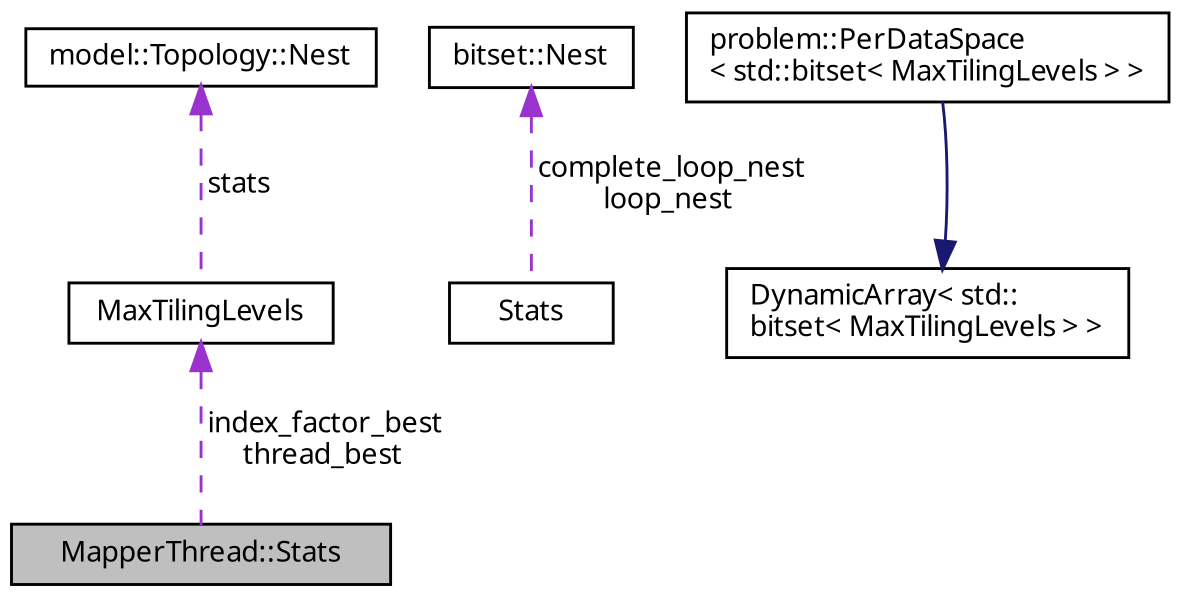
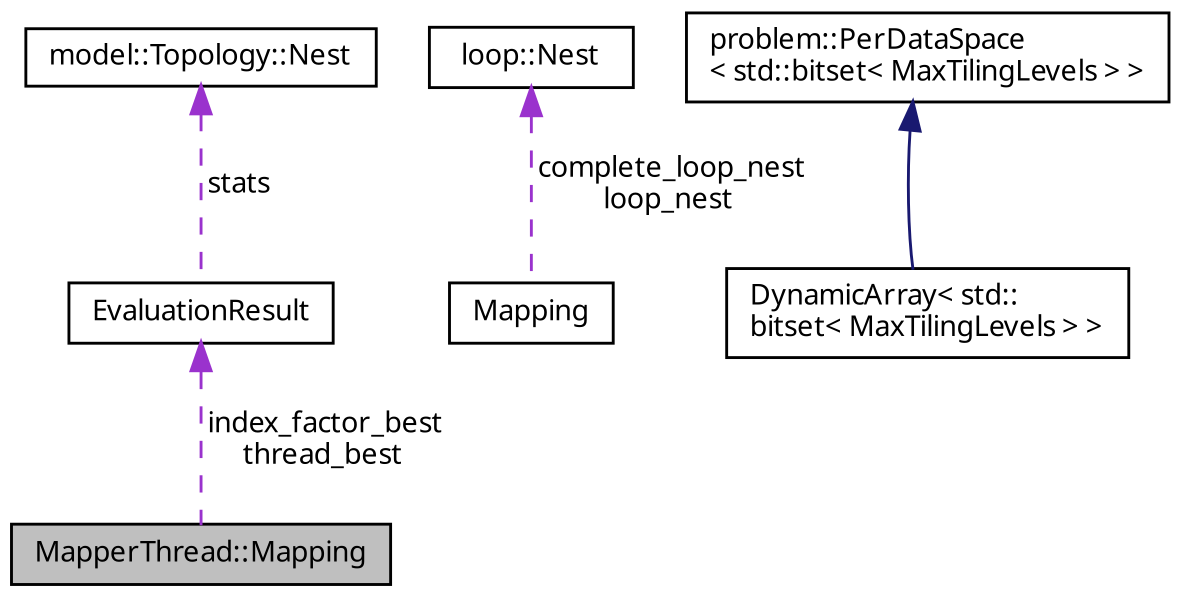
(531, 57) -> (531, 57)
(947, 171) -> (908, 200)
(201, 313) -> (201, 313)
(531, 313) -> (531, 313)
(201, 554) -> (201, 554)
